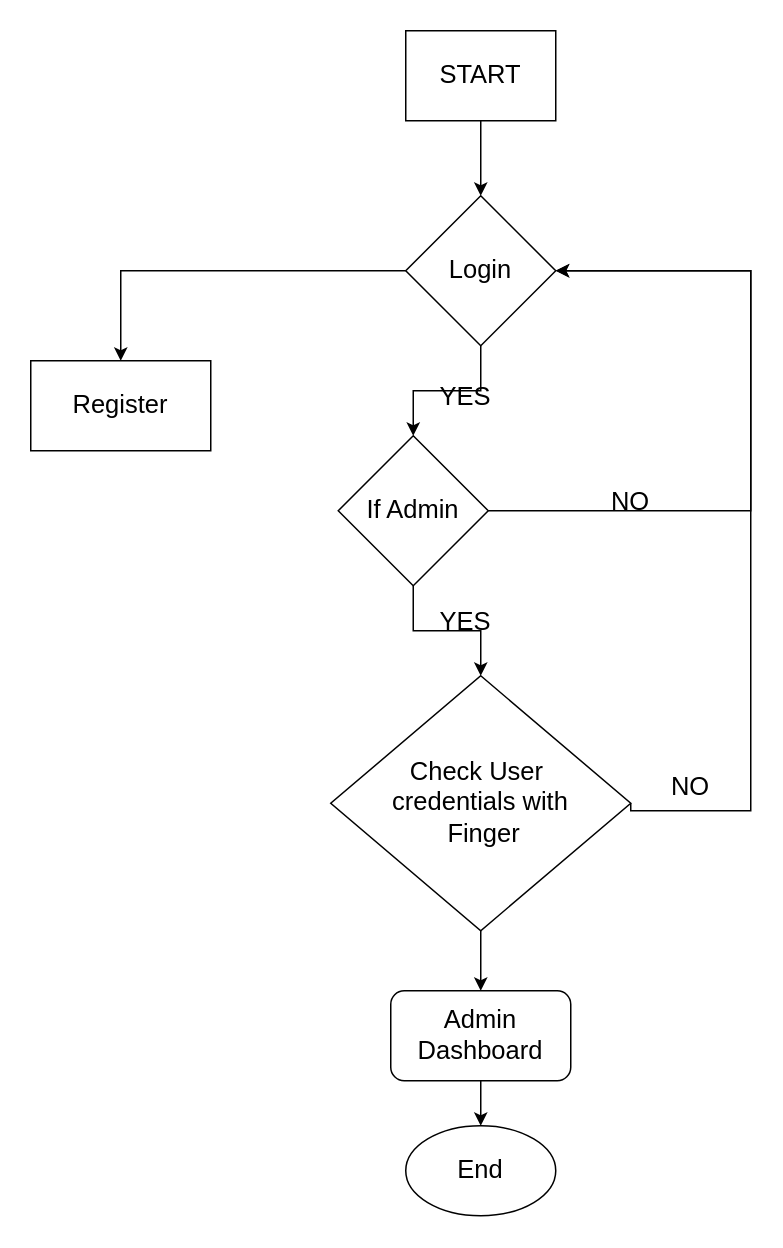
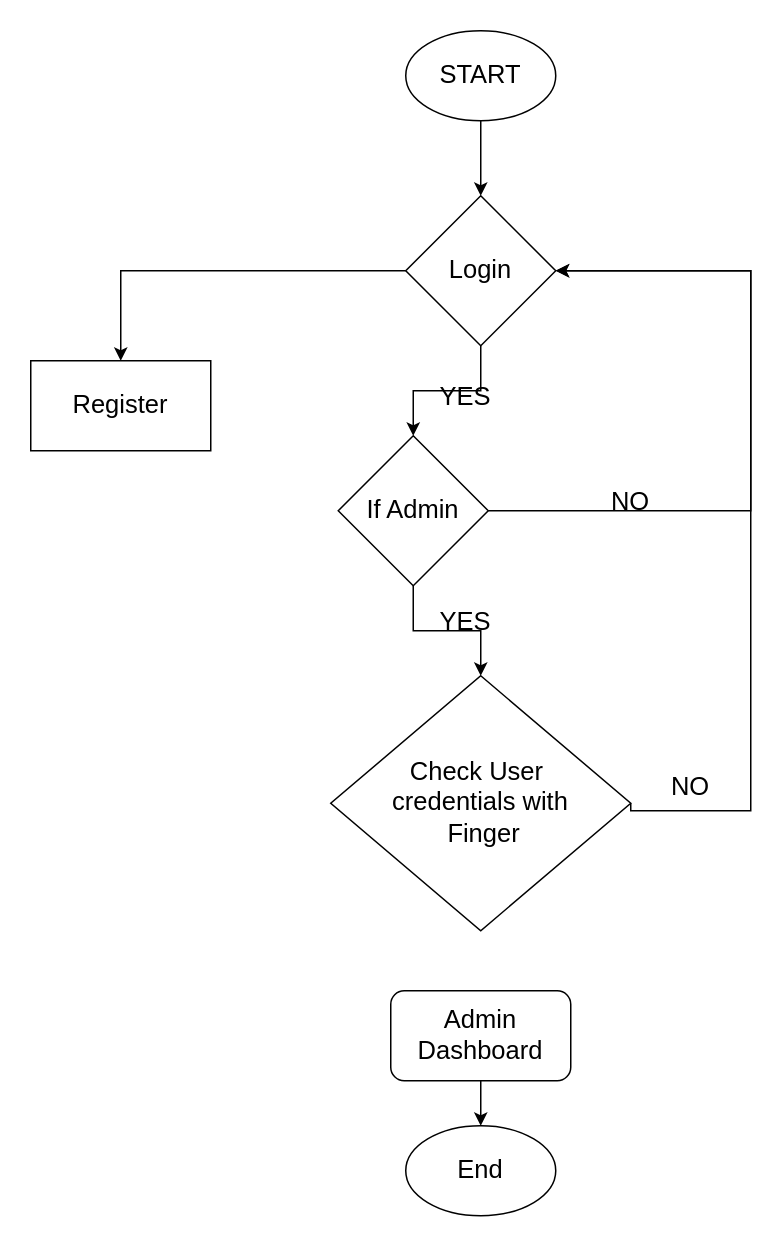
(481, 76) -> (481, 76)
(481, 956) -> none
